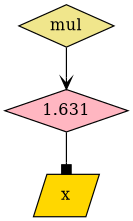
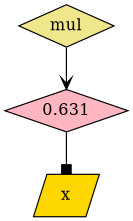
(66, 111) -> (66, 111)
